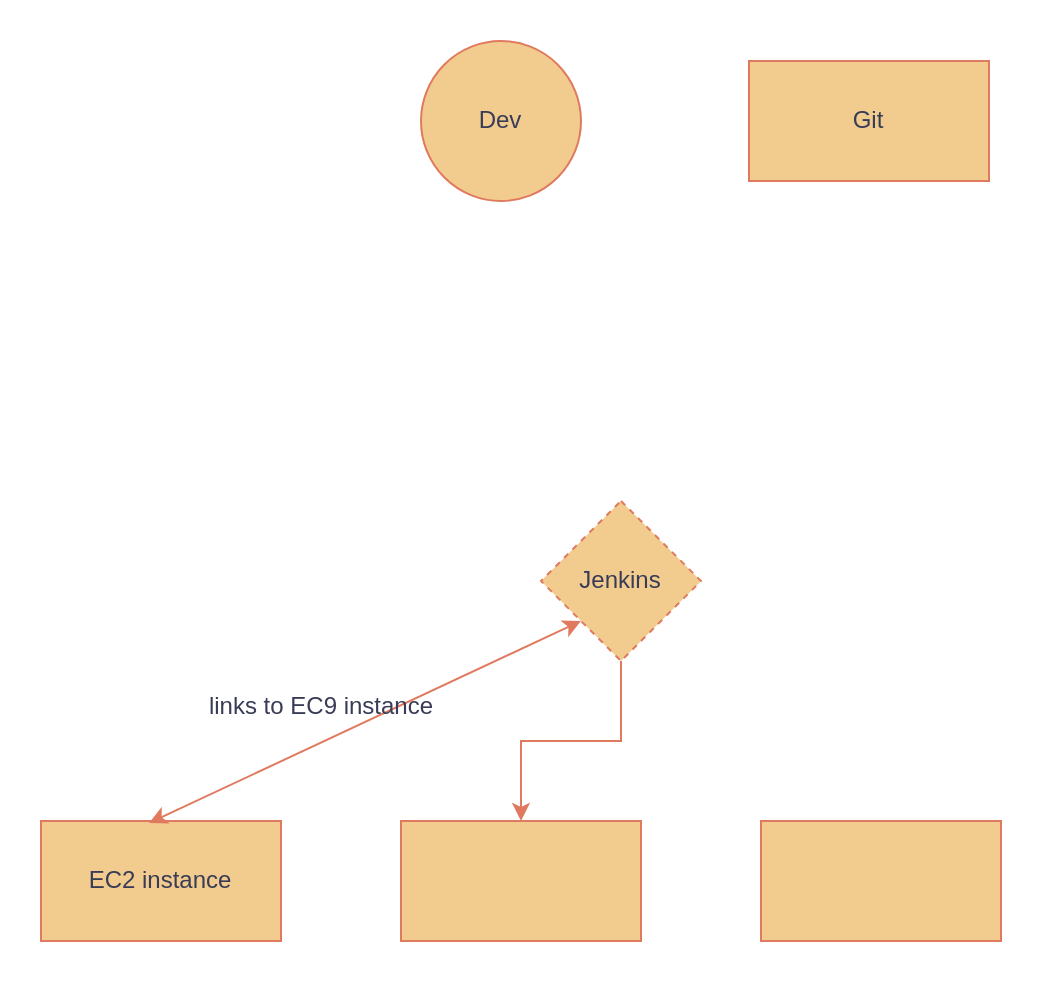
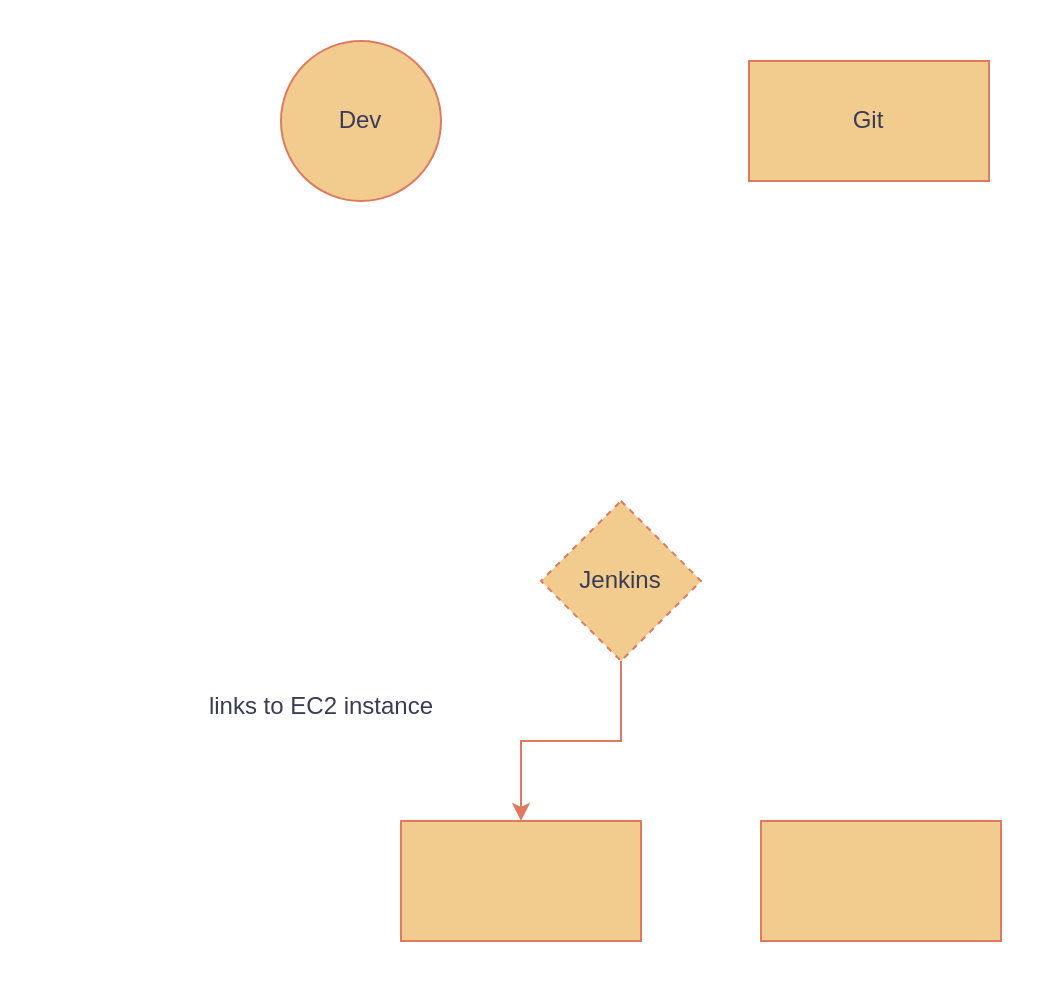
(501, 121) -> (361, 121)
(322, 707) -> (322, 707)
(365, 722) -> none
(161, 881) -> none
